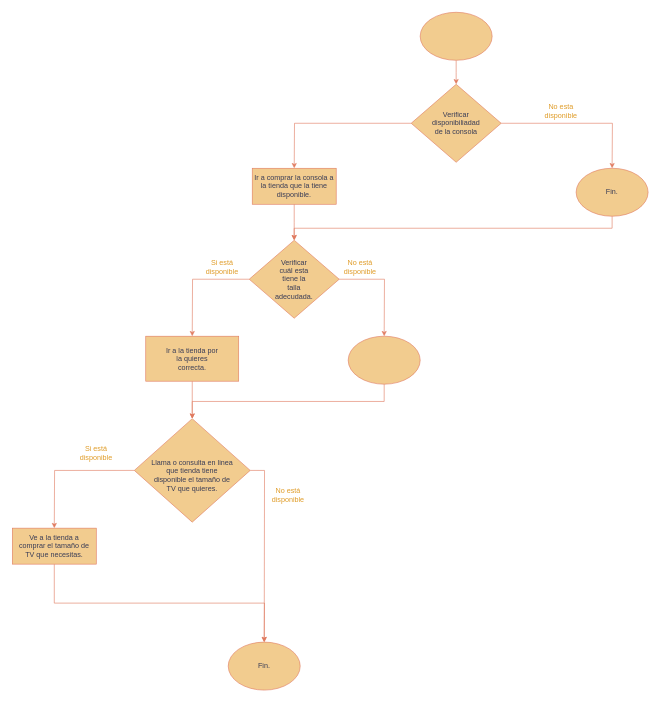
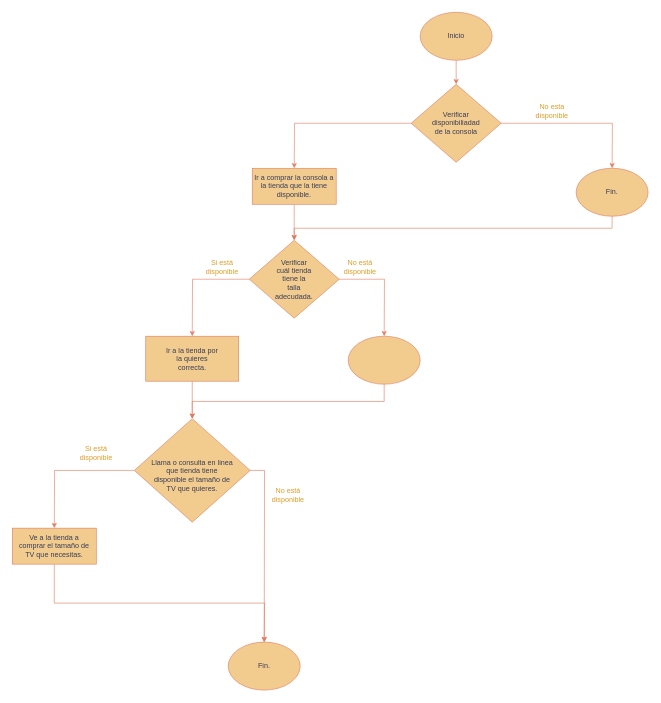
none -> (456, 36)
(561, 111) -> (552, 111)
(294, 279) -> (294, 279)
